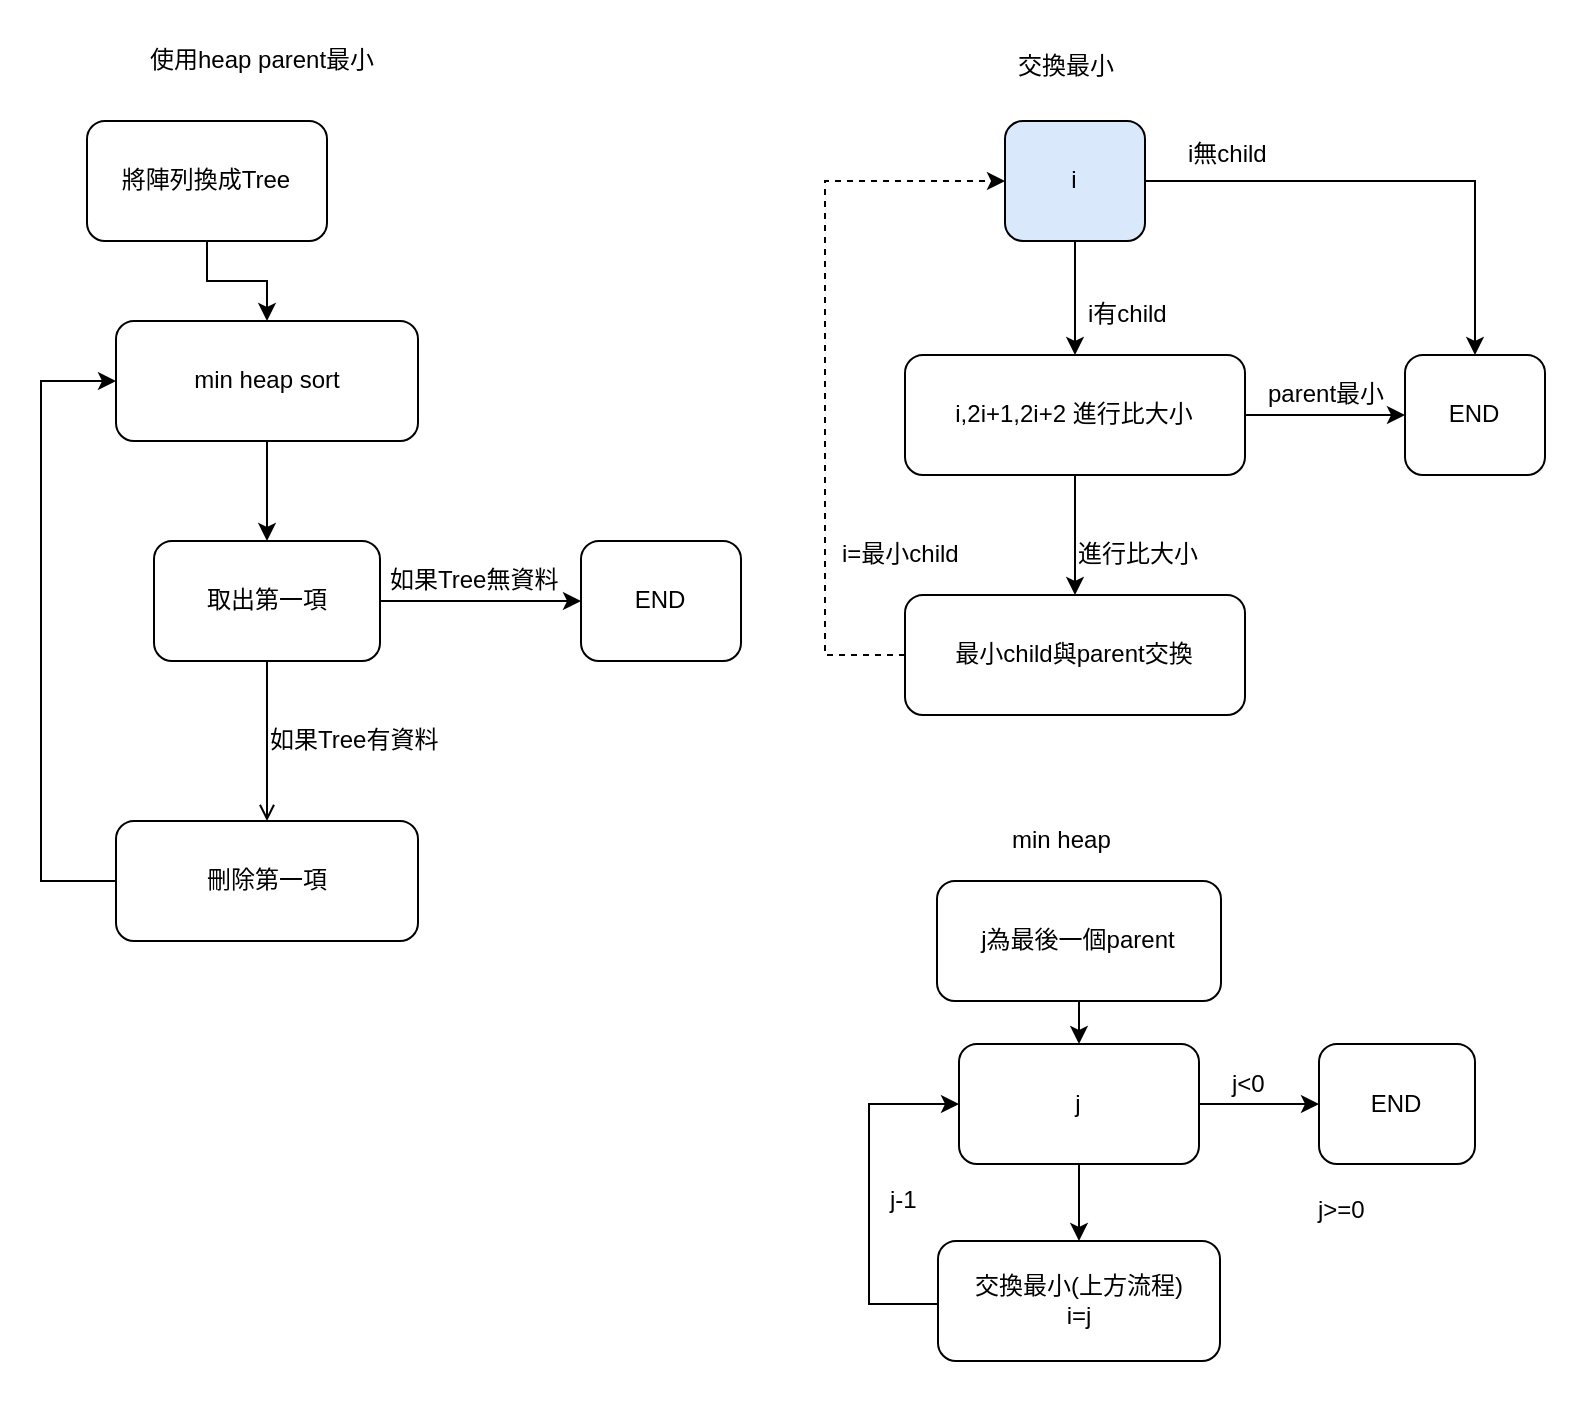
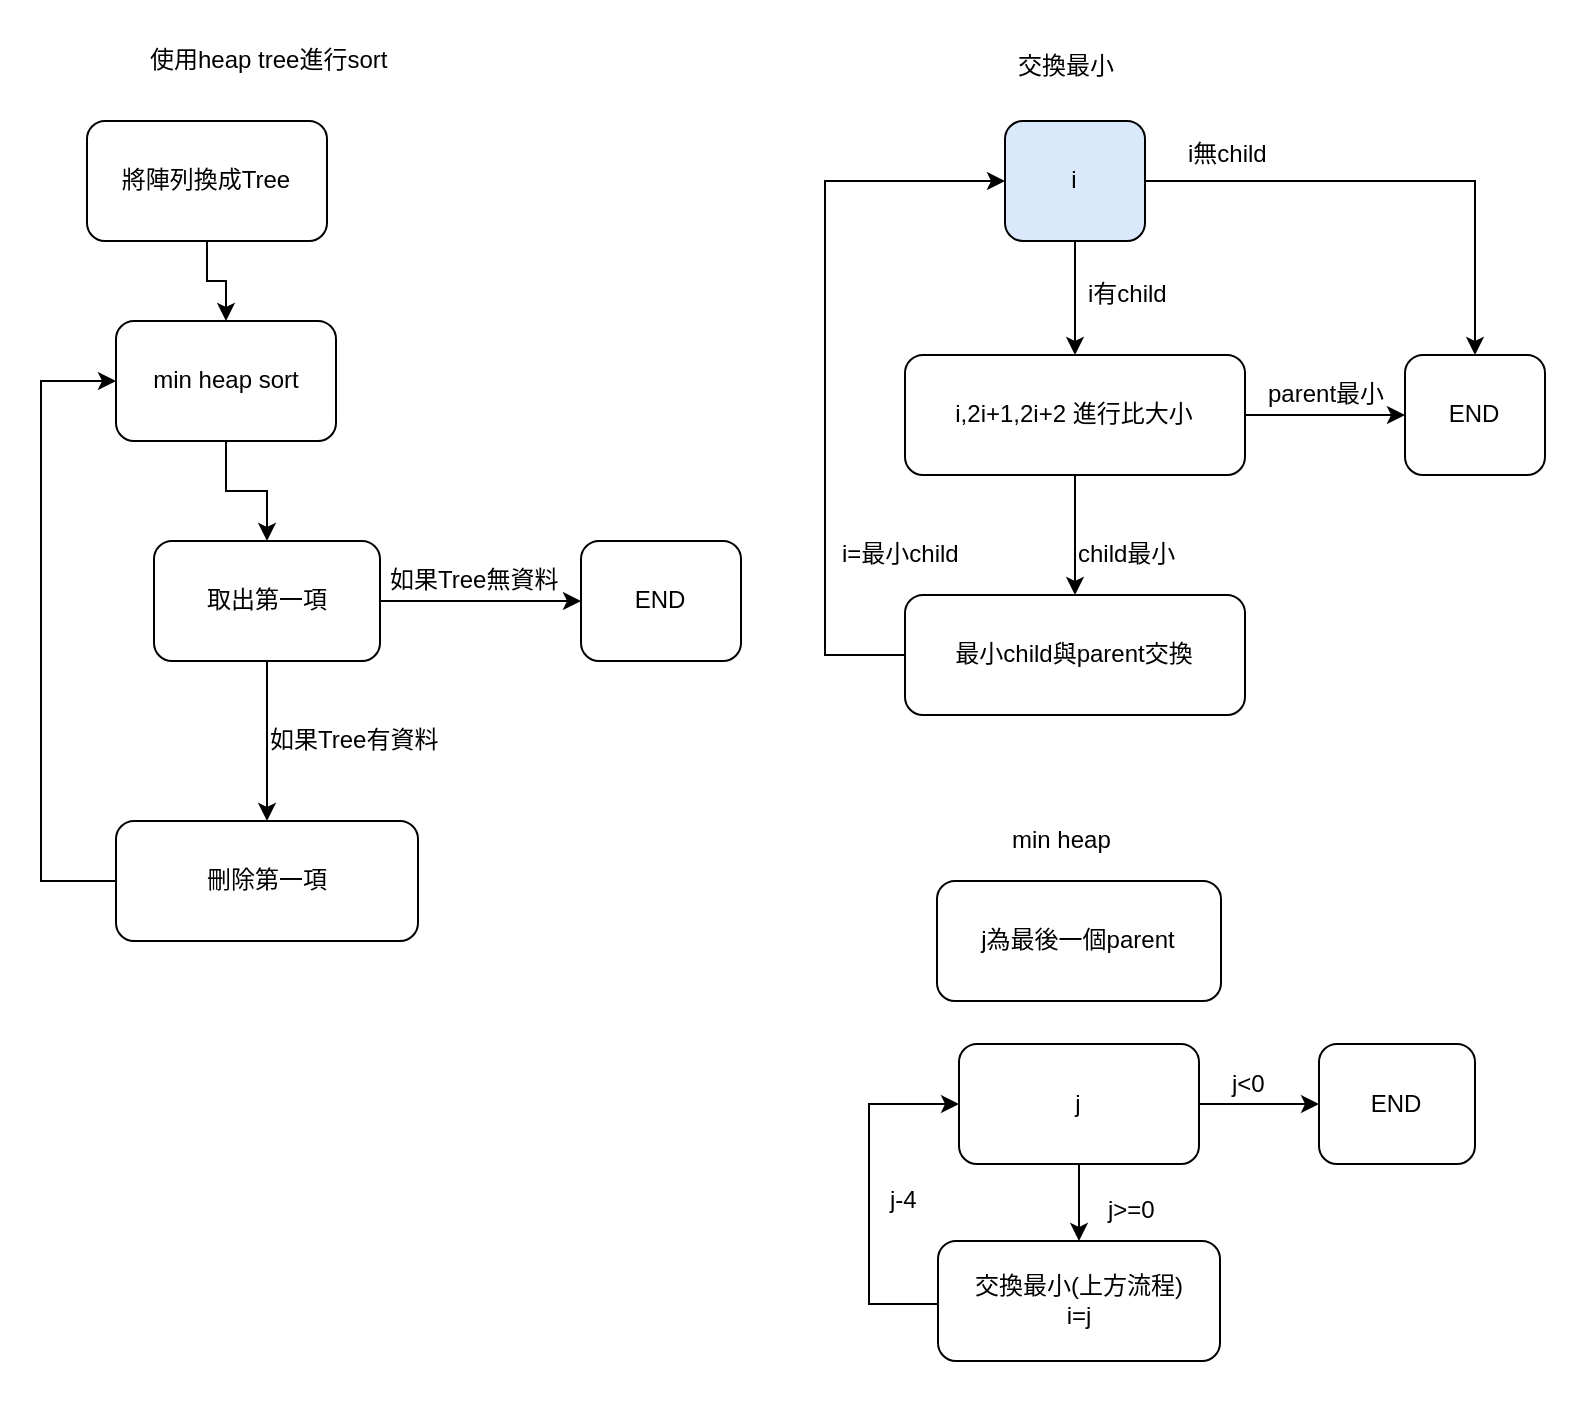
(270, 61) -> (283, 61)
(1135, 315) -> (1135, 295)
(825, 373) -> (825, 373)
(267, 381) -> (226, 381)
(1139, 555) -> (1130, 555)
(267, 808) -> (267, 806)
(1079, 1029) -> none
(911, 1201) -> (911, 1201)
(1355, 1211) -> (1145, 1211)
